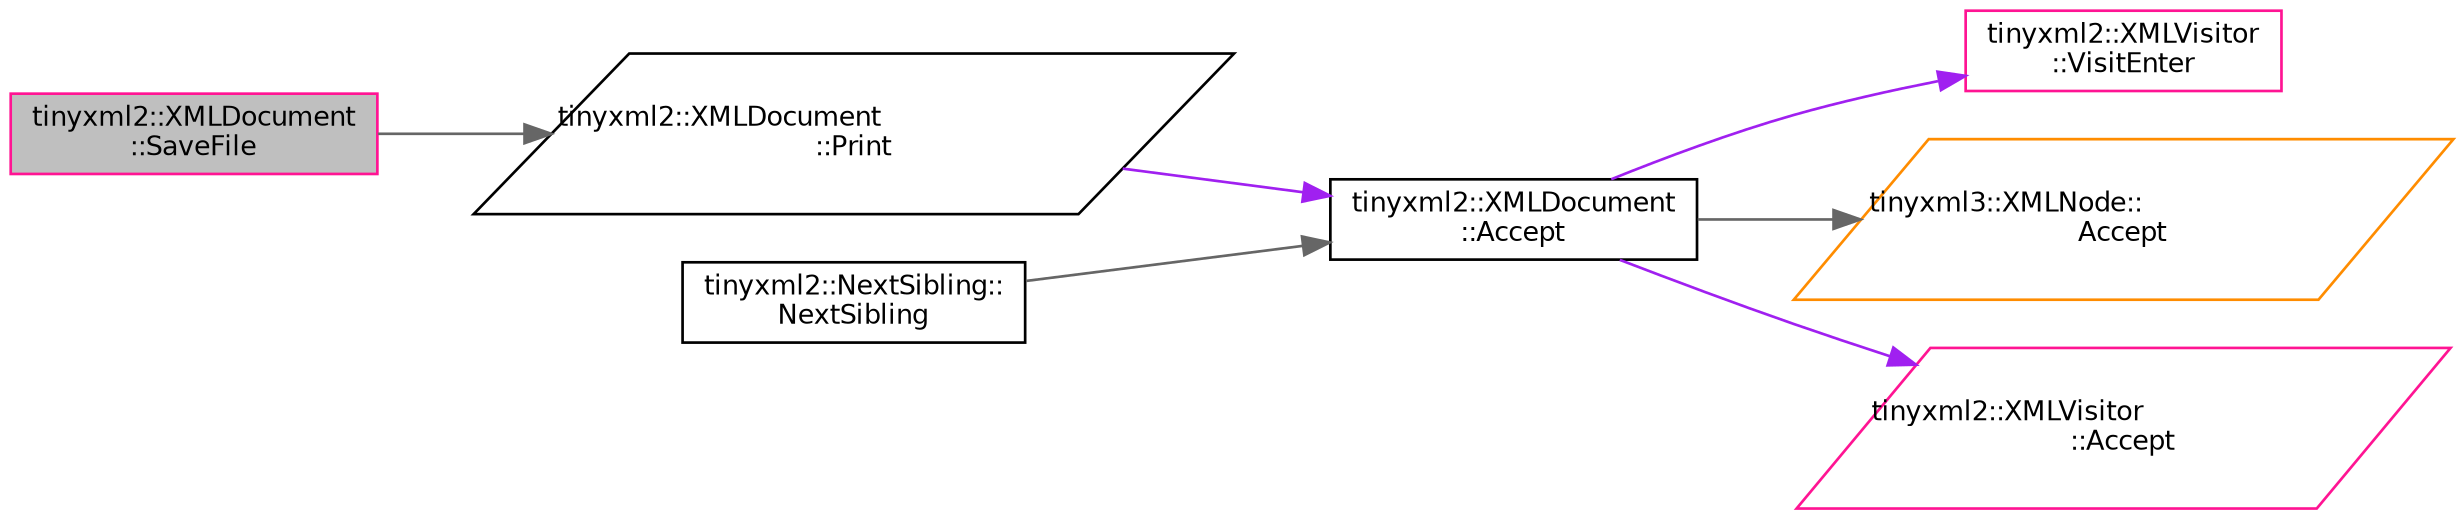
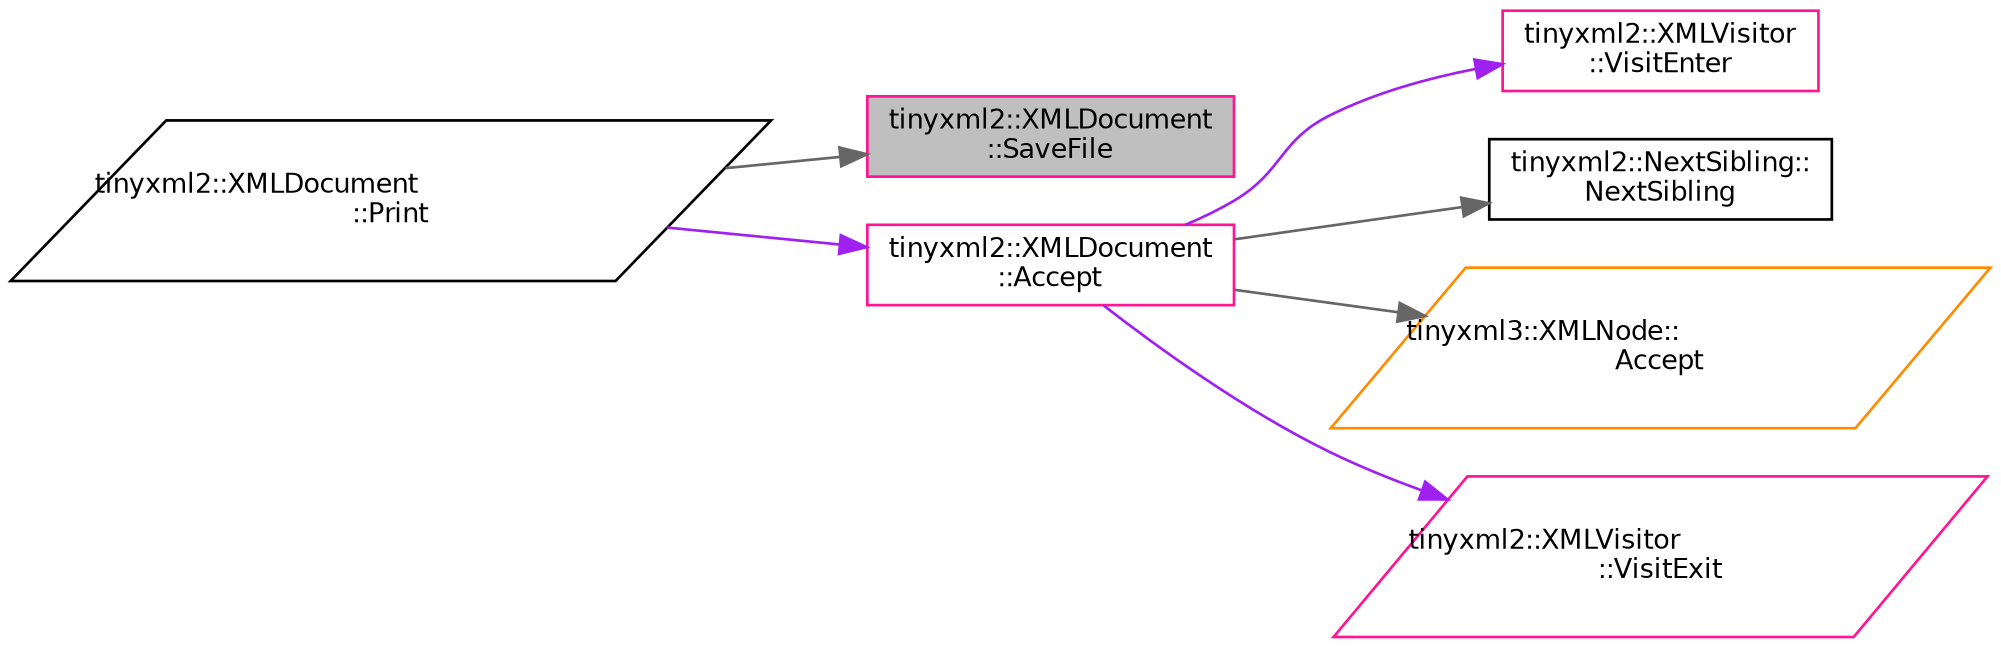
(451, 134) -> (783, 163)
(1514, 219) -> (1051, 265)
(1164, 263) -> (1348, 223)
(2124, 428) -> (1661, 557)
